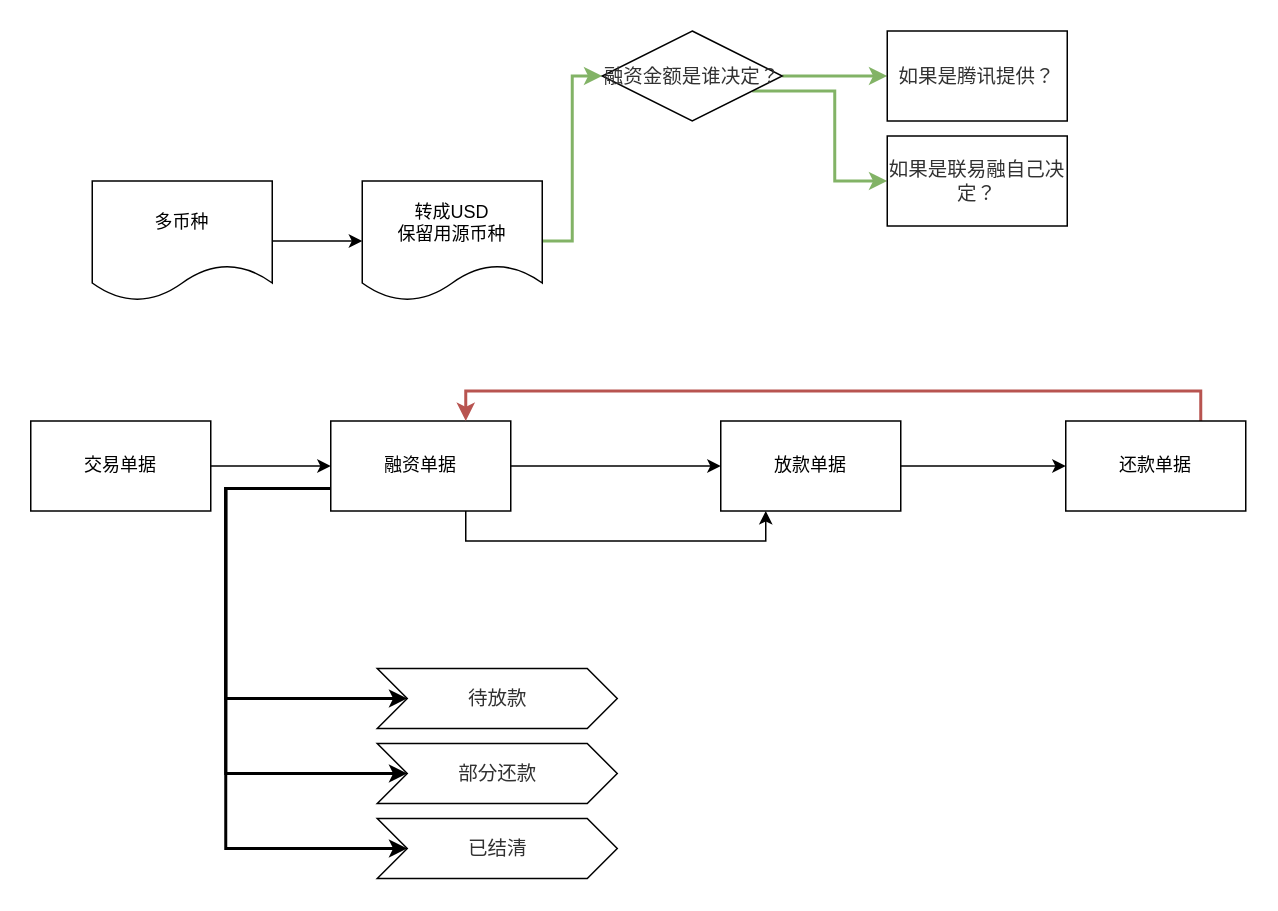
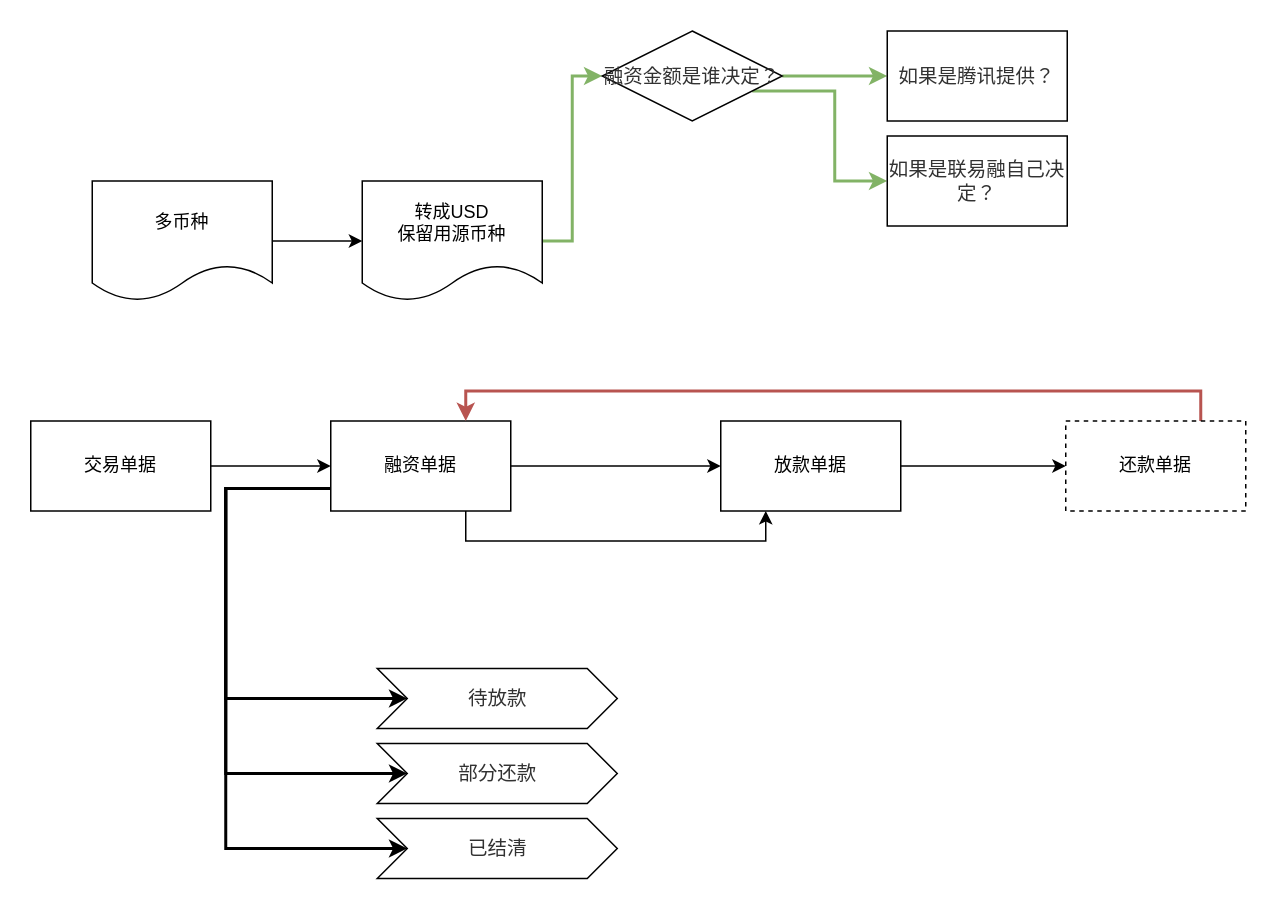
(1156, 466) -> (1156, 466)
